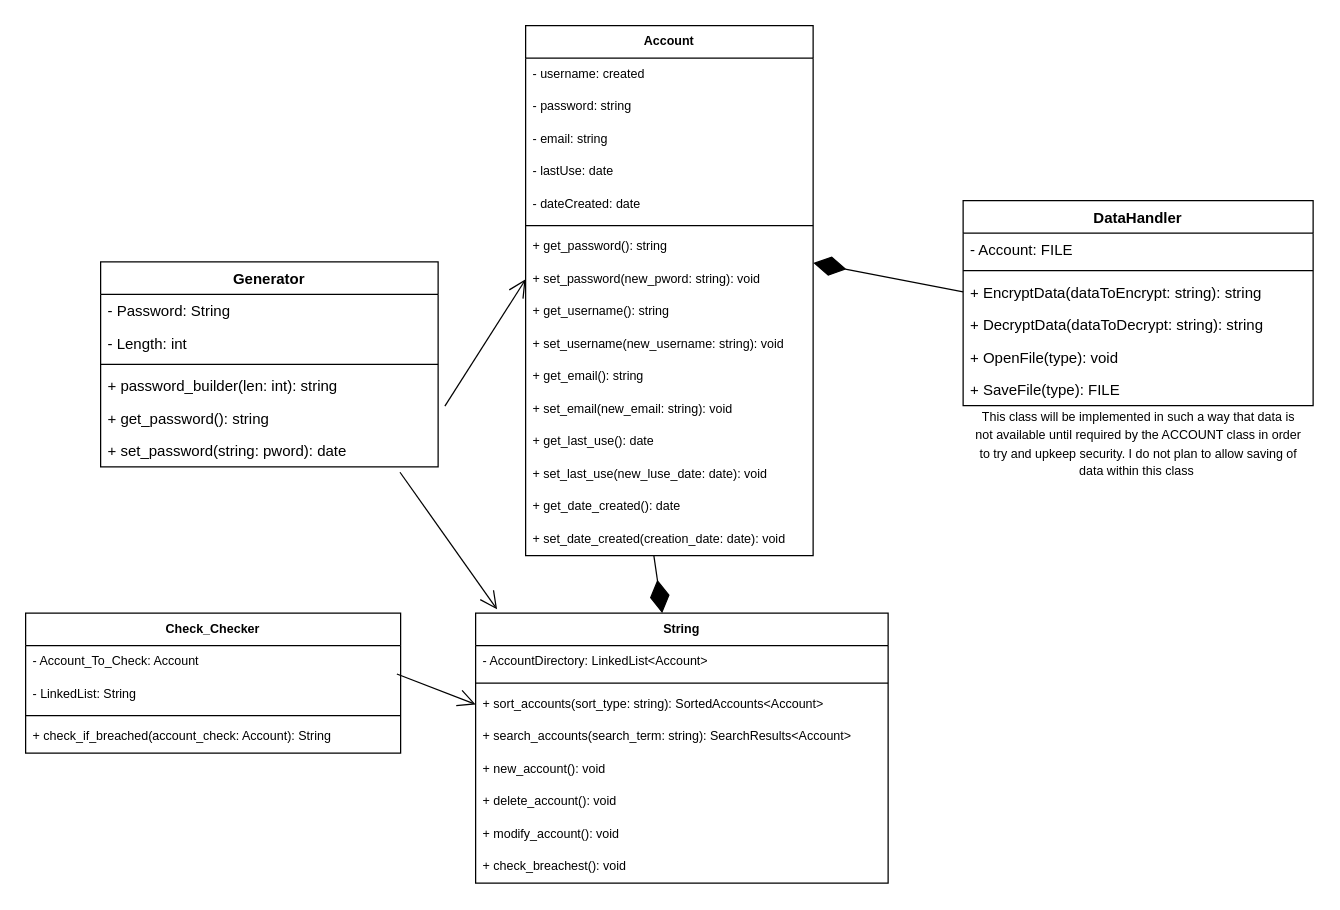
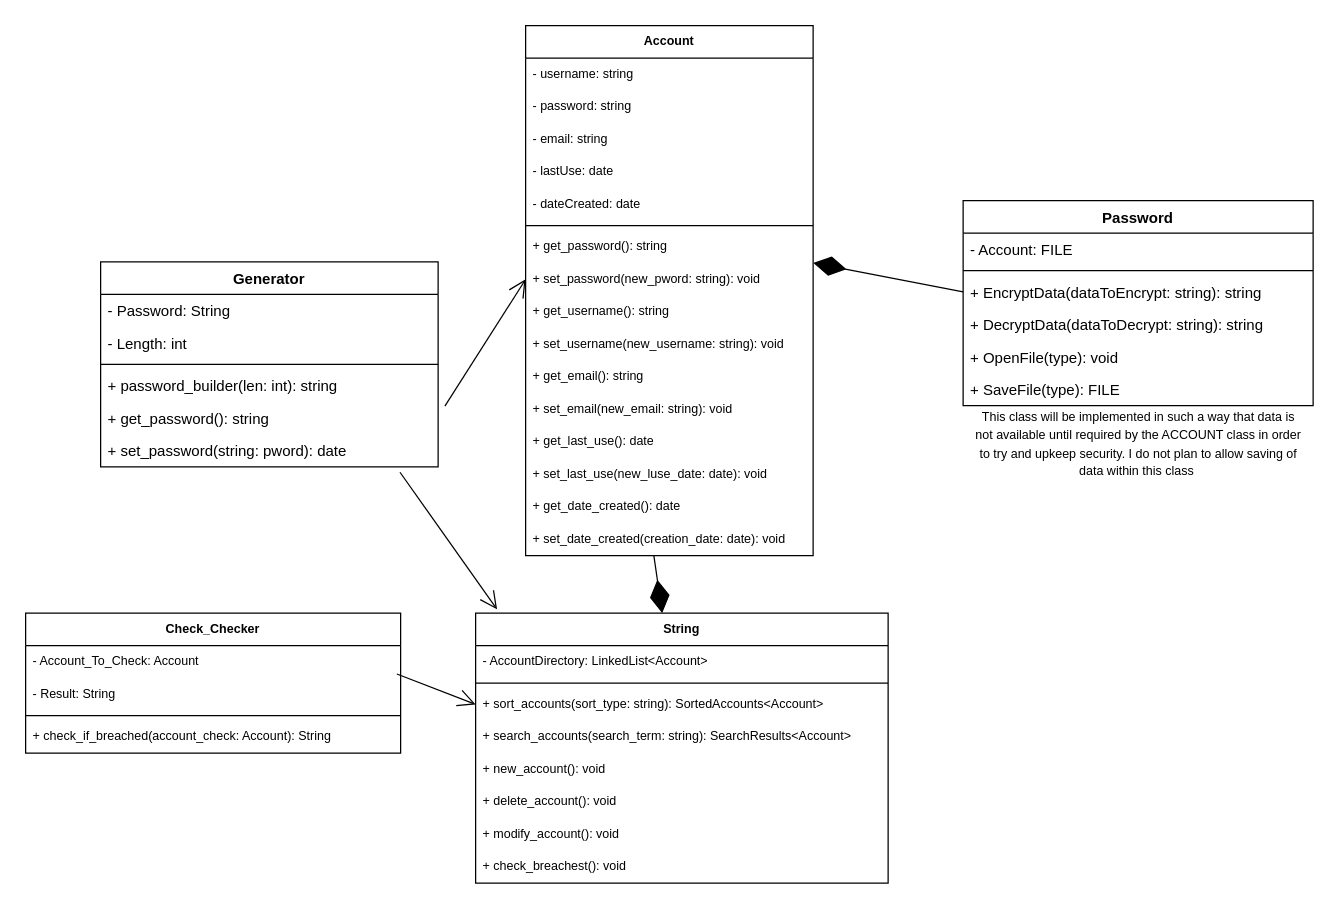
(594, 73) -> (589, 73)
(1138, 218) -> (1138, 218)
(93, 693) -> (80, 693)
